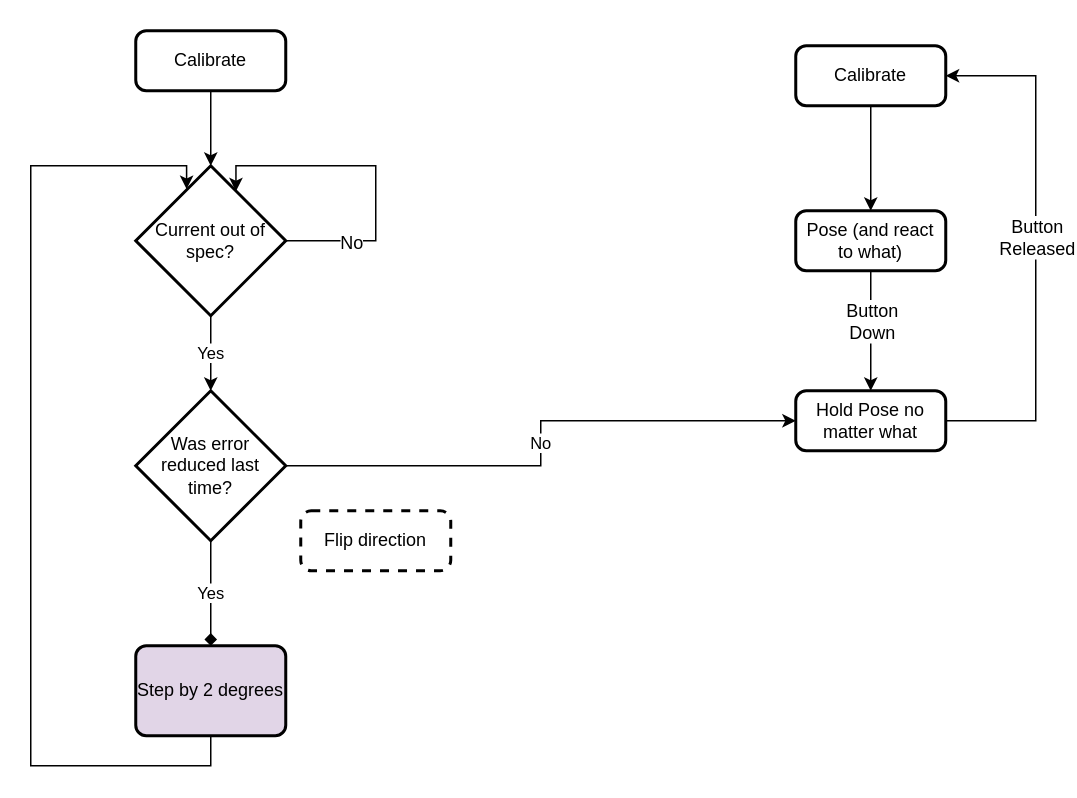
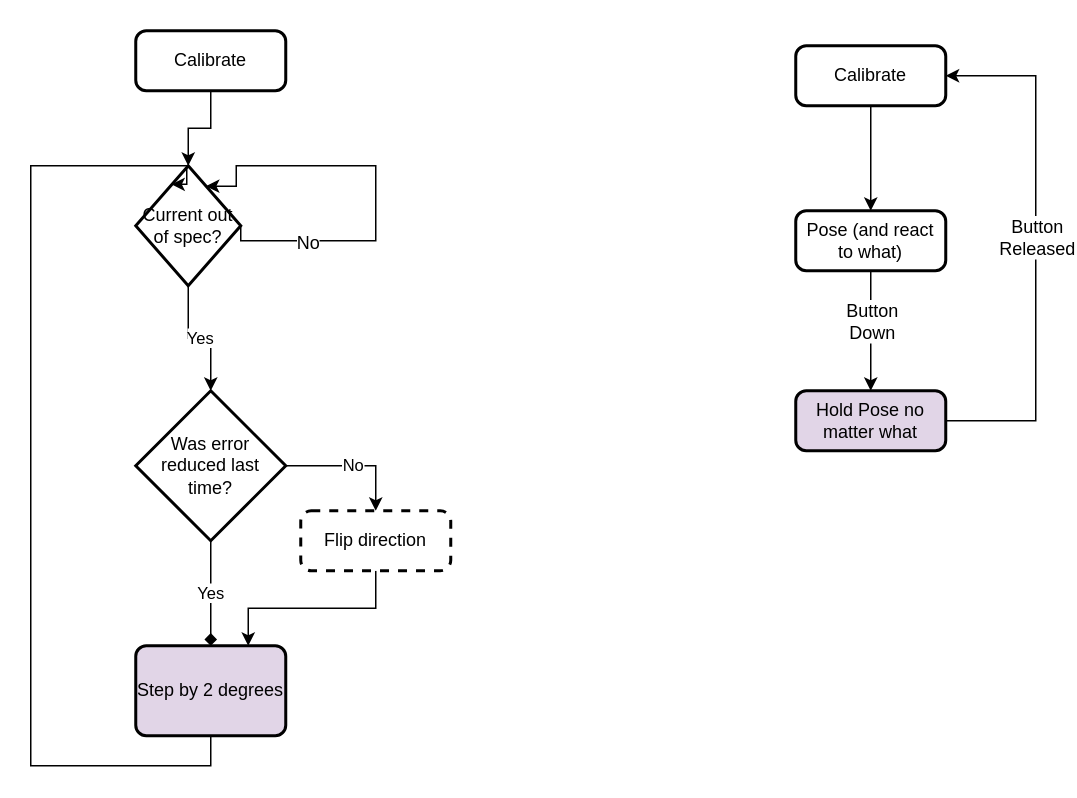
(211, 241) -> (188, 226)
(871, 421) -> (871, 421)
(541, 422) -> (375, 466)
none -> (318, 608)
